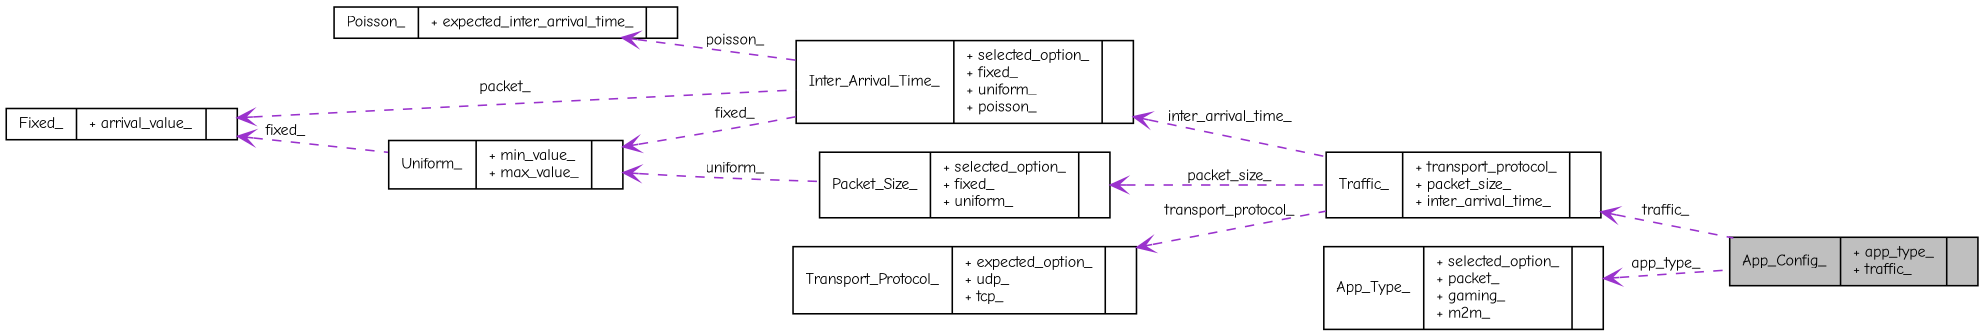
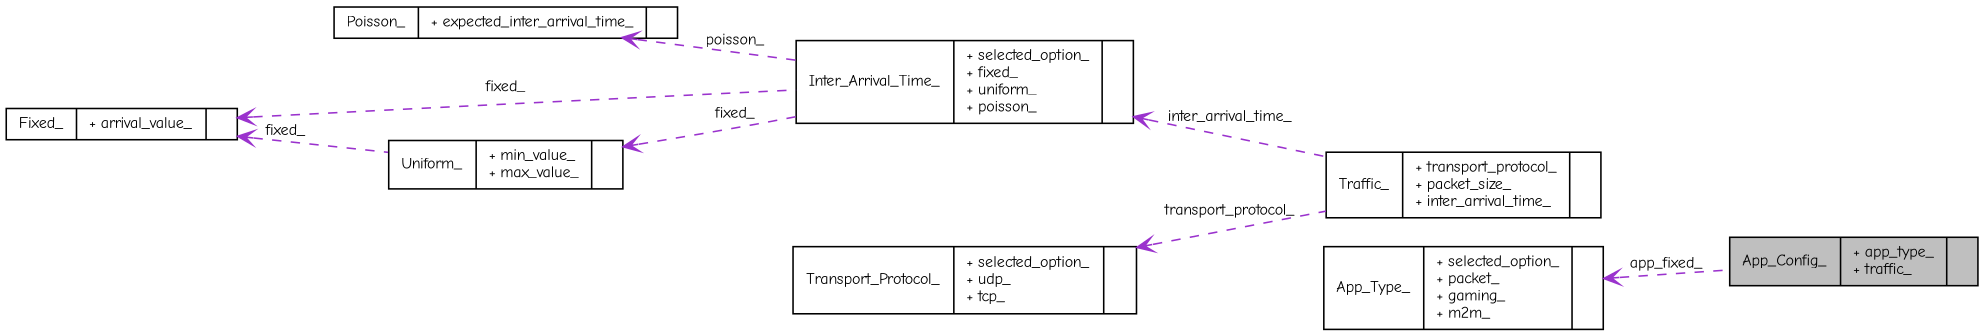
(506, 87) -> (506, 87)
(965, 185) -> none
(1675, 226) -> none
(1029, 262) -> (1028, 262)
(1666, 264) -> (1666, 264)
